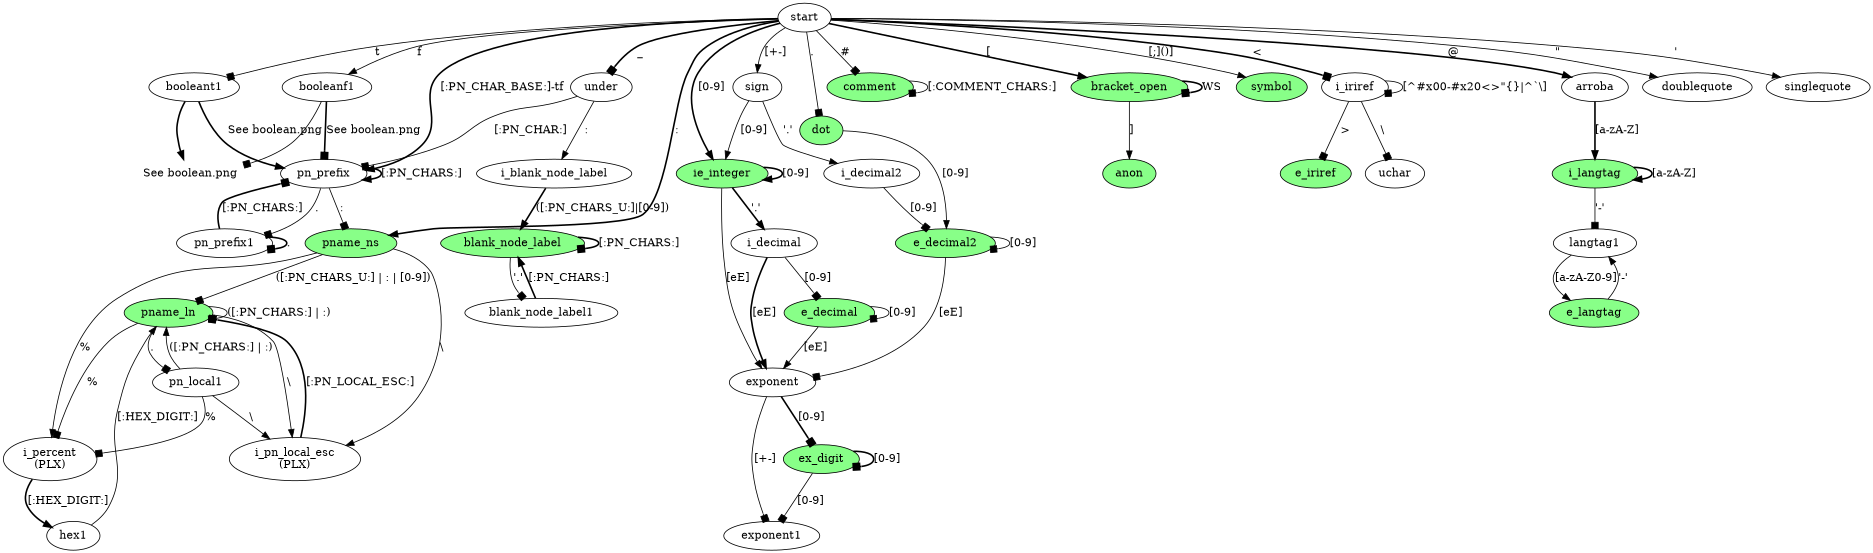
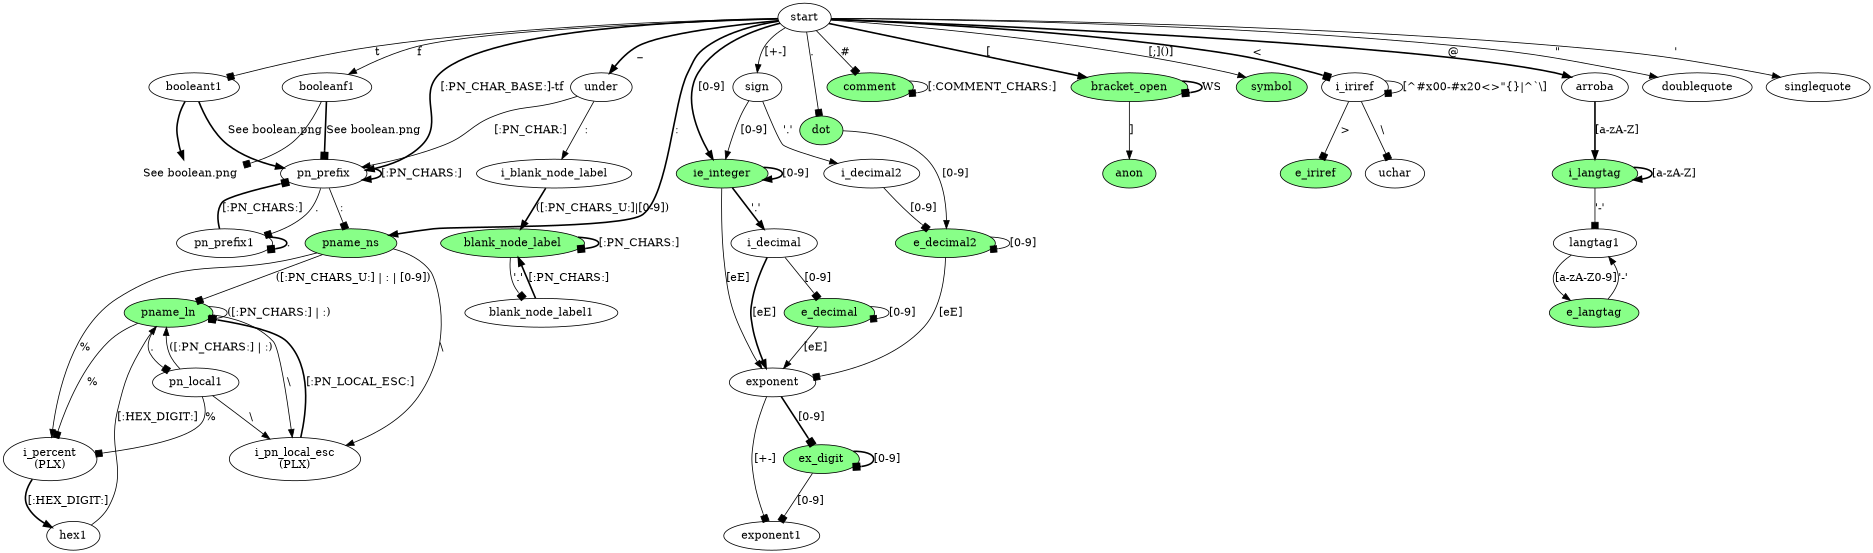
(692, 32) -> (692, 32)
(473, 128) -> (473, 128)
